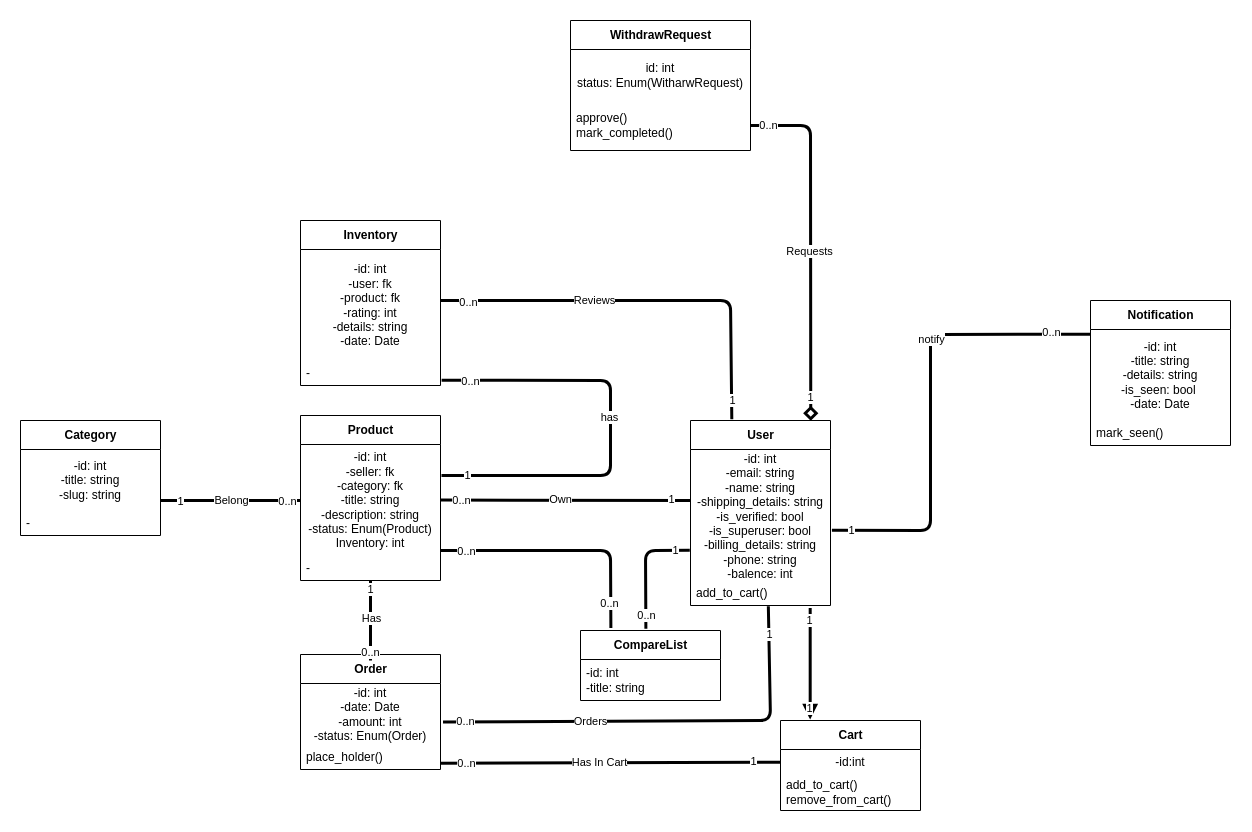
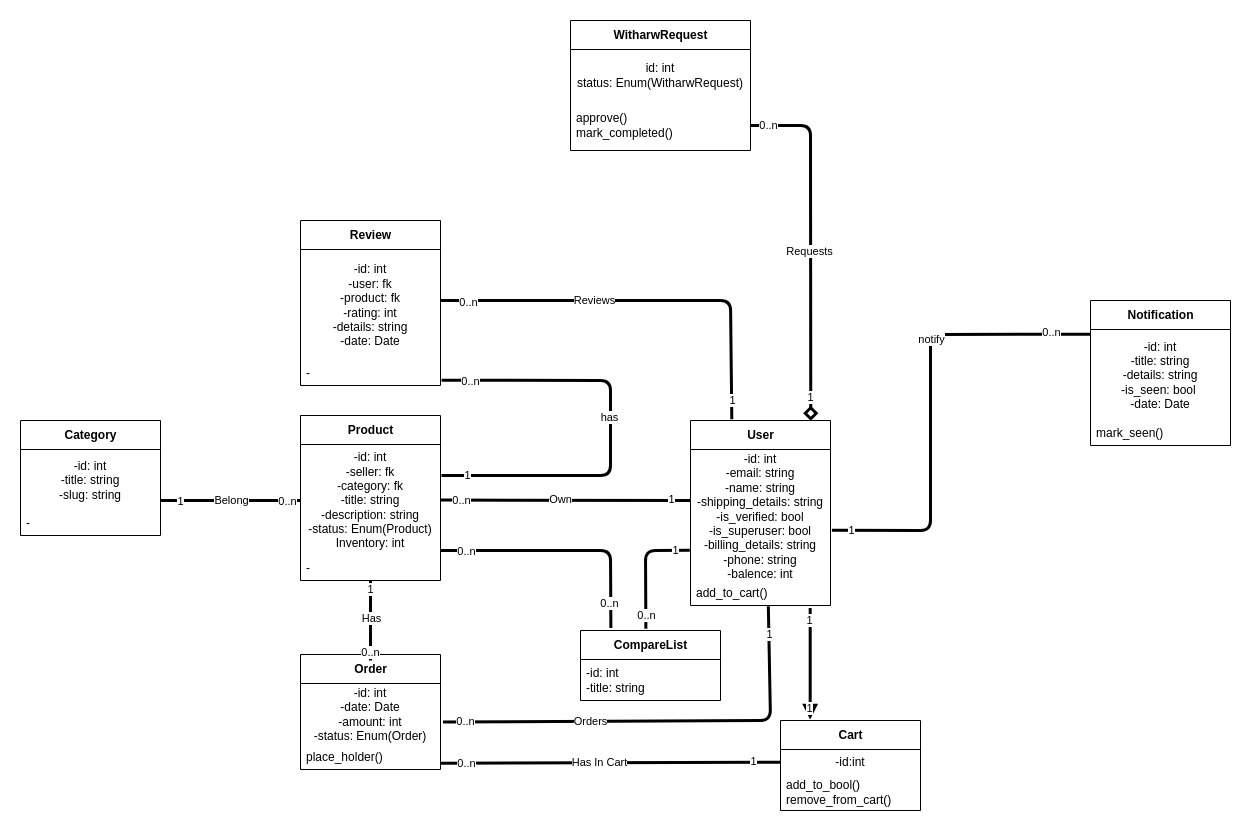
(661, 36) -> (661, 36)
(371, 236) -> (371, 236)
(847, 793) -> (847, 793)
